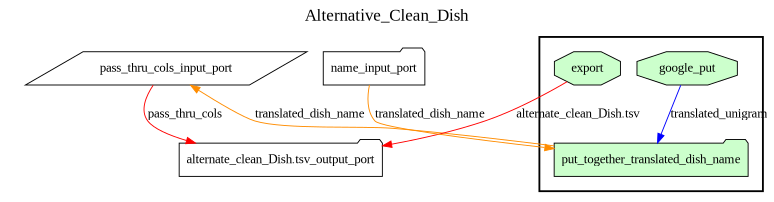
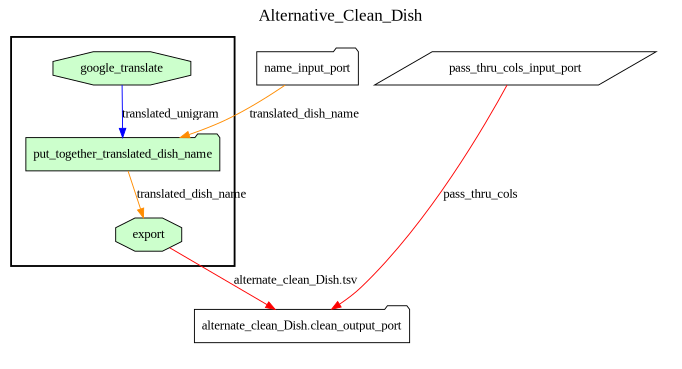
(687, 68) -> (122, 68)
(373, 128) -> (134, 190)
(281, 160) -> (302, 326)
